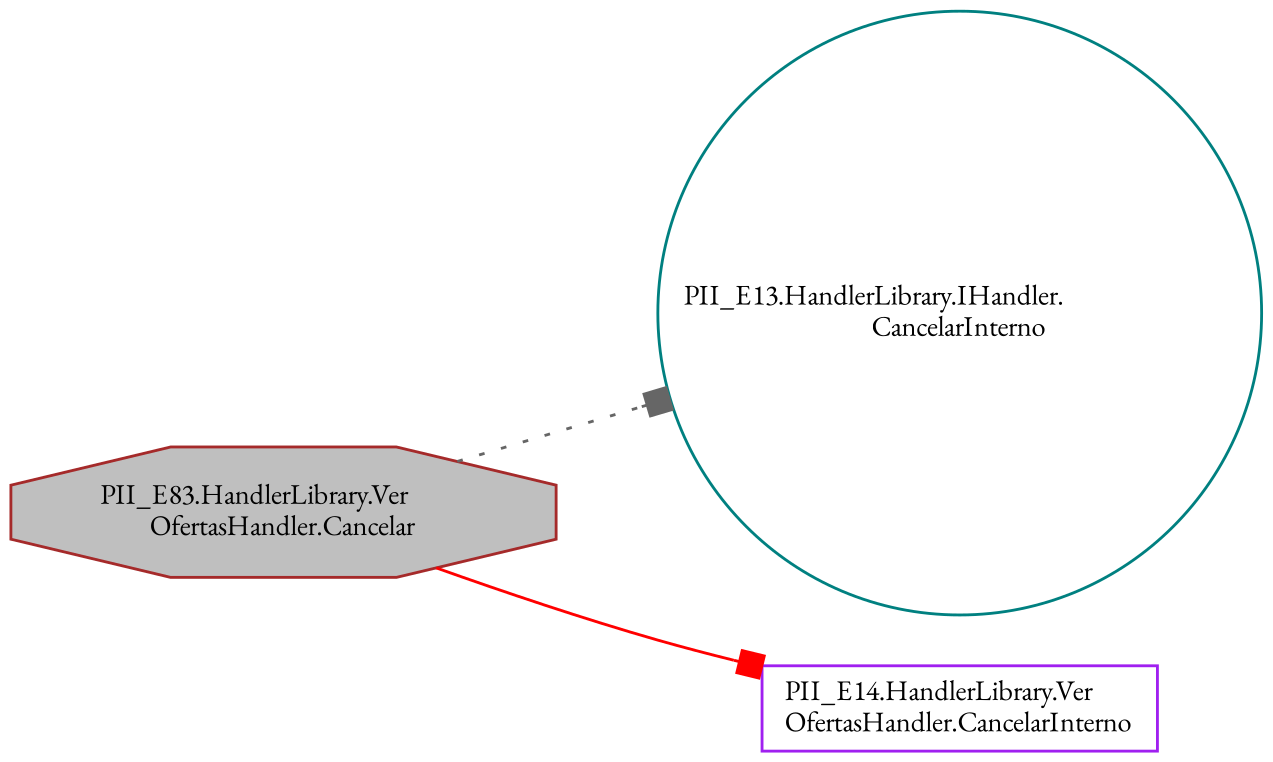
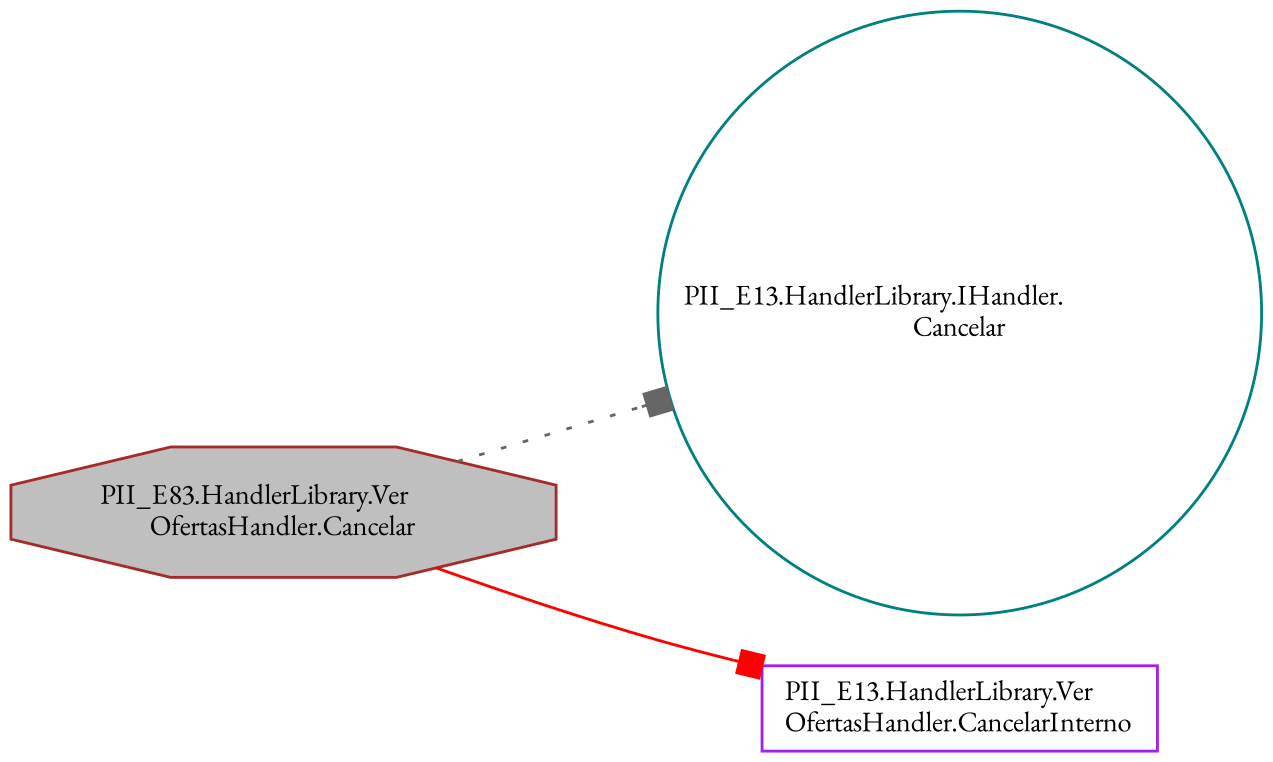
(960, 313) -> (960, 313)
(960, 708) -> (960, 708)
